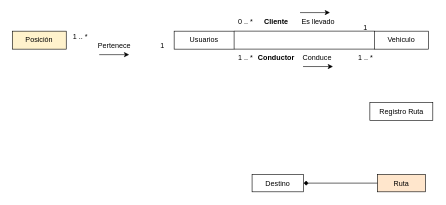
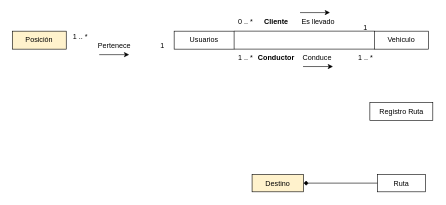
(278, 183) -> (278, 183)
(402, 183) -> (402, 183)
